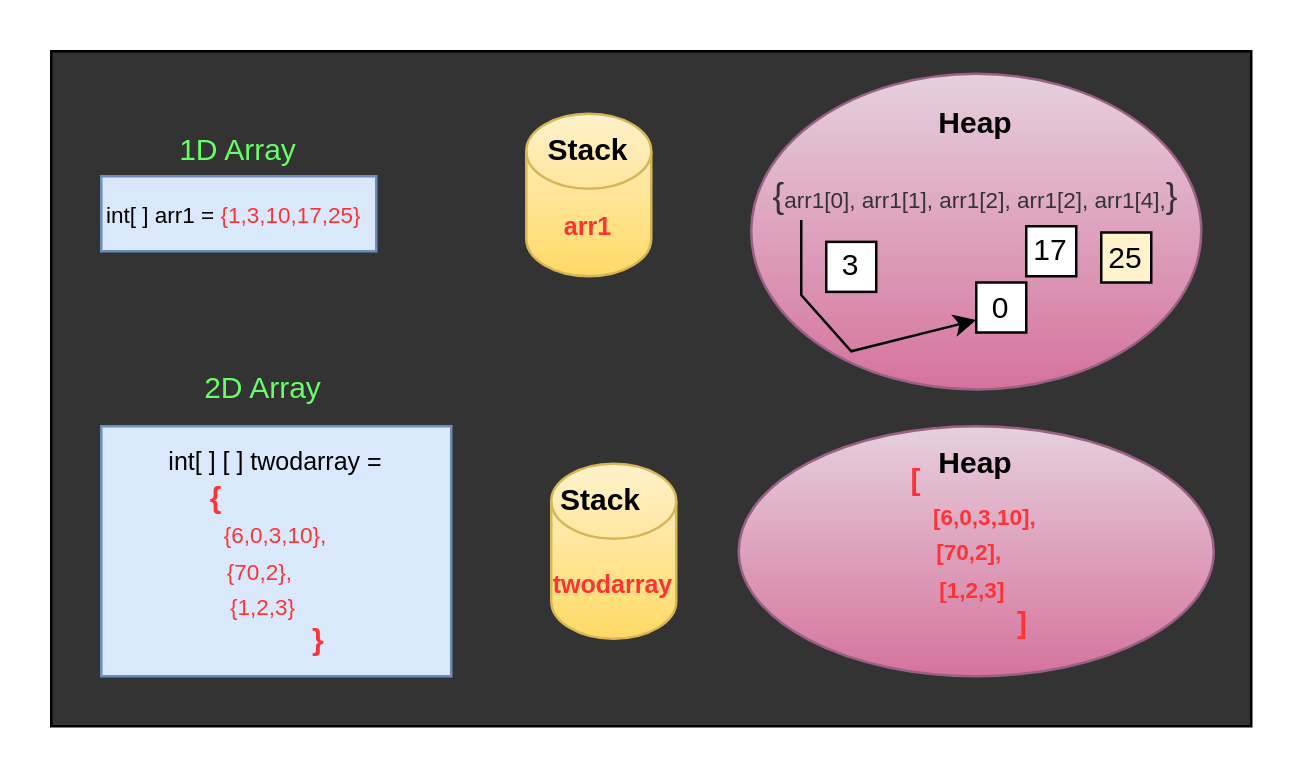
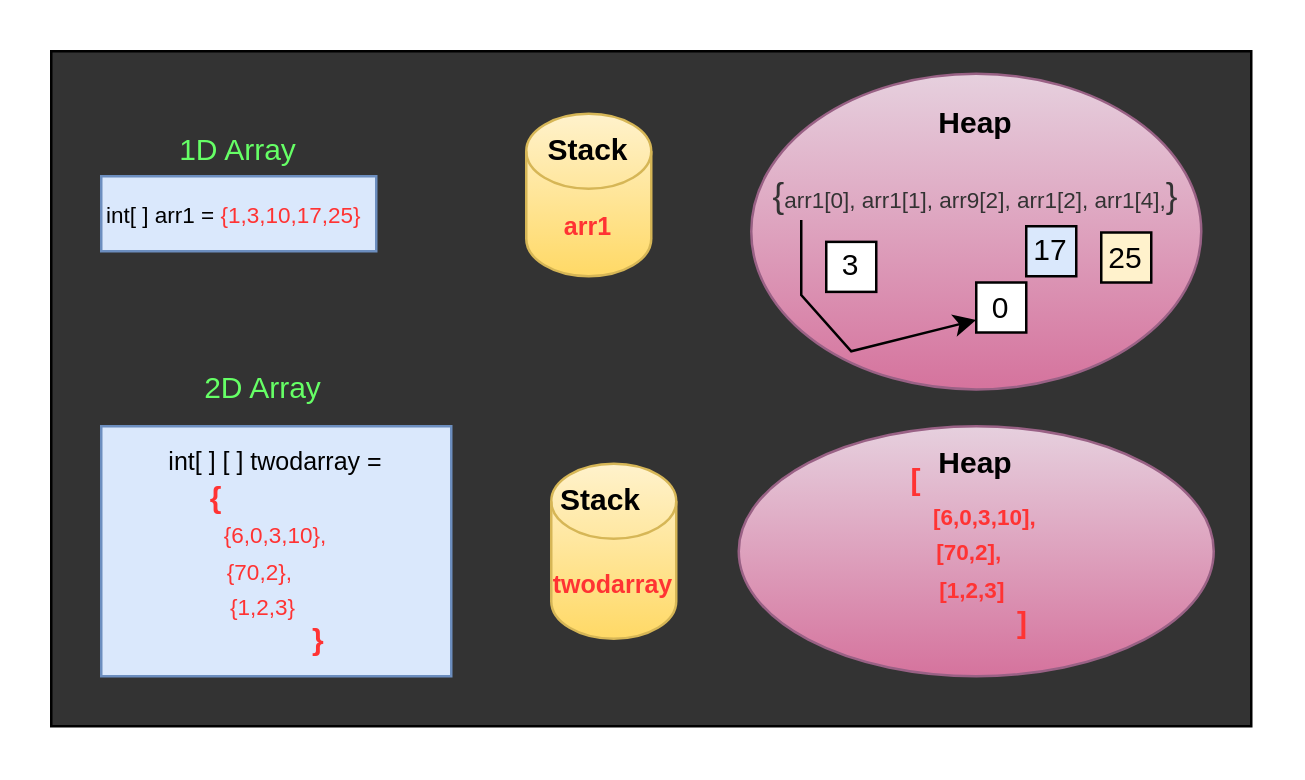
(976, 196) -> (976, 196)
(1051, 251) -> (1051, 251)
